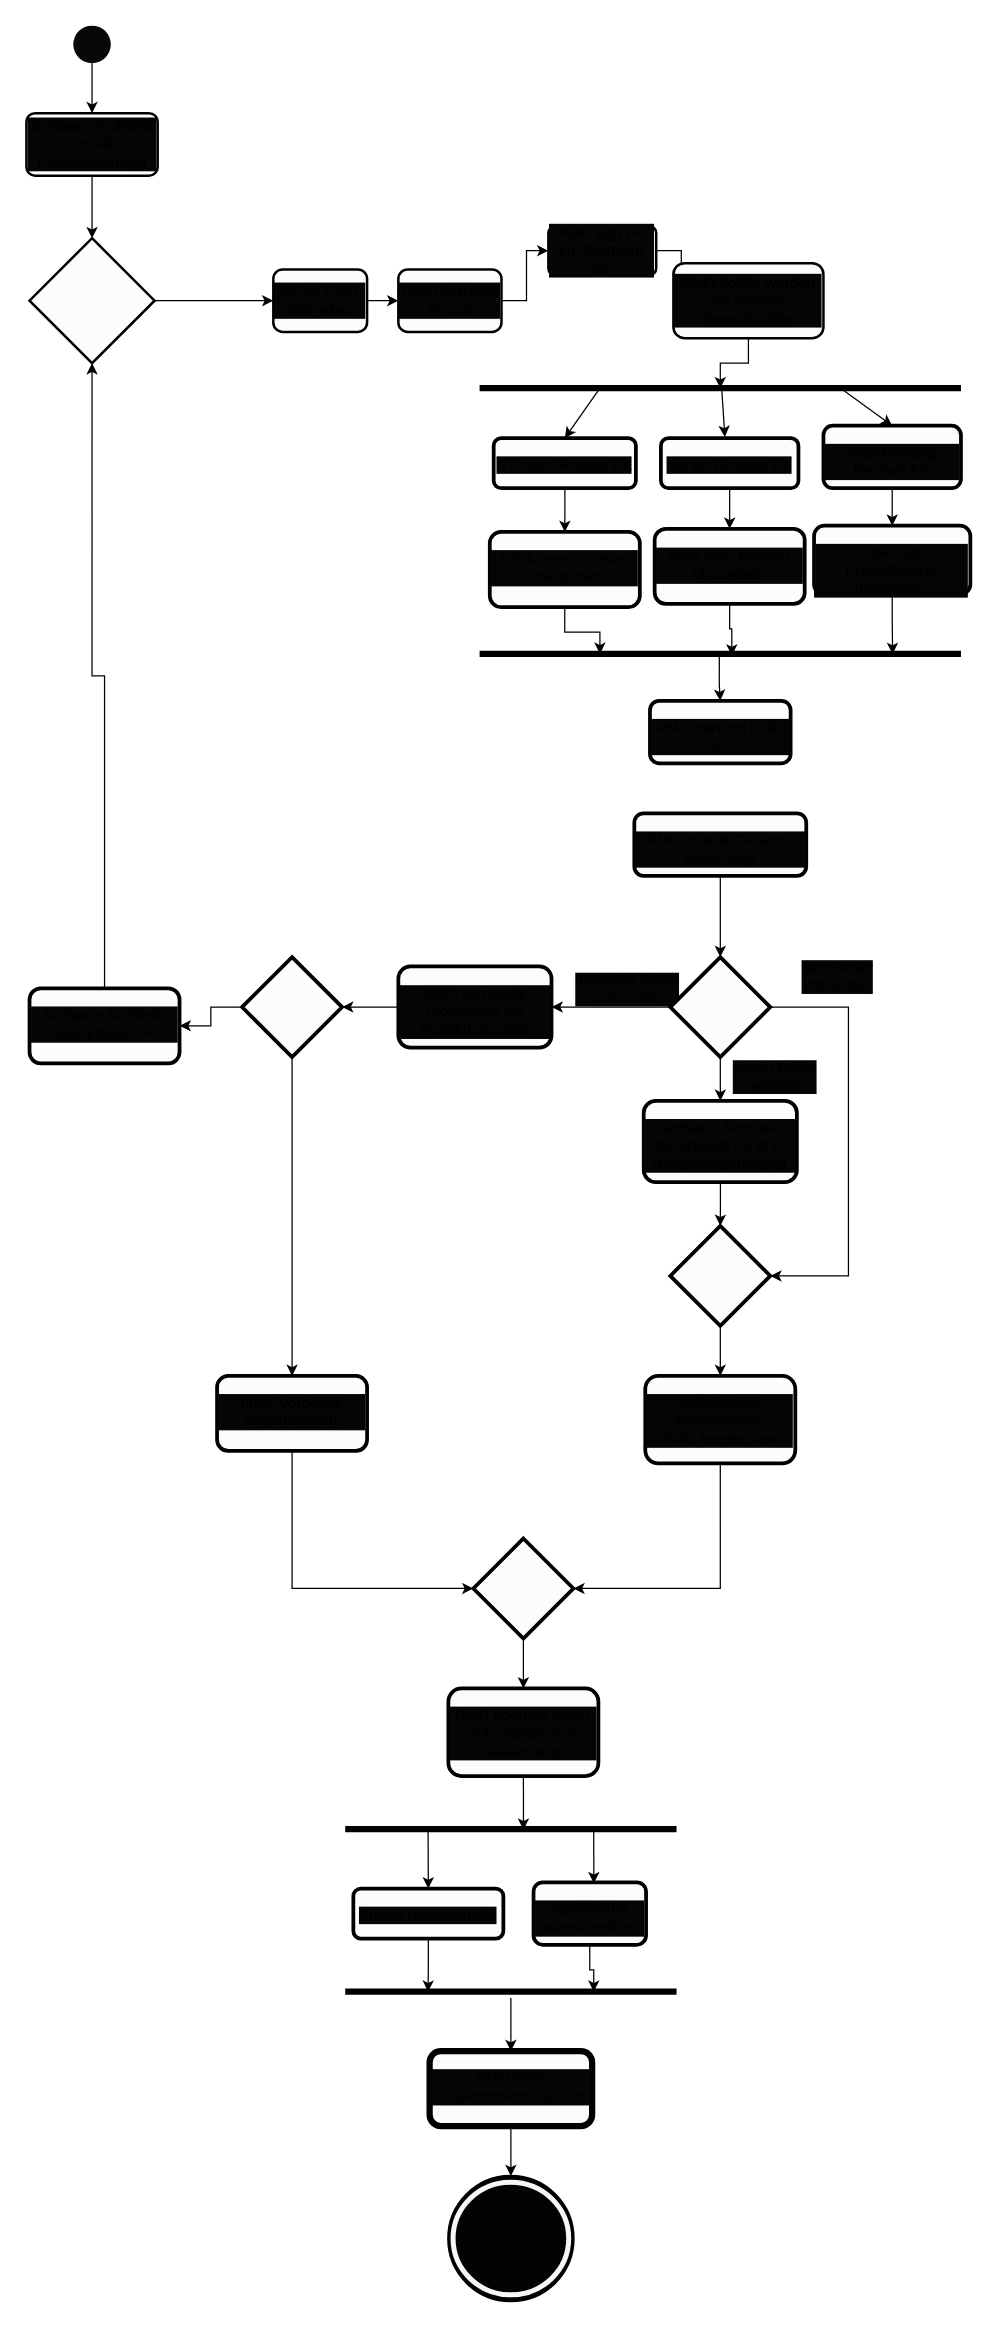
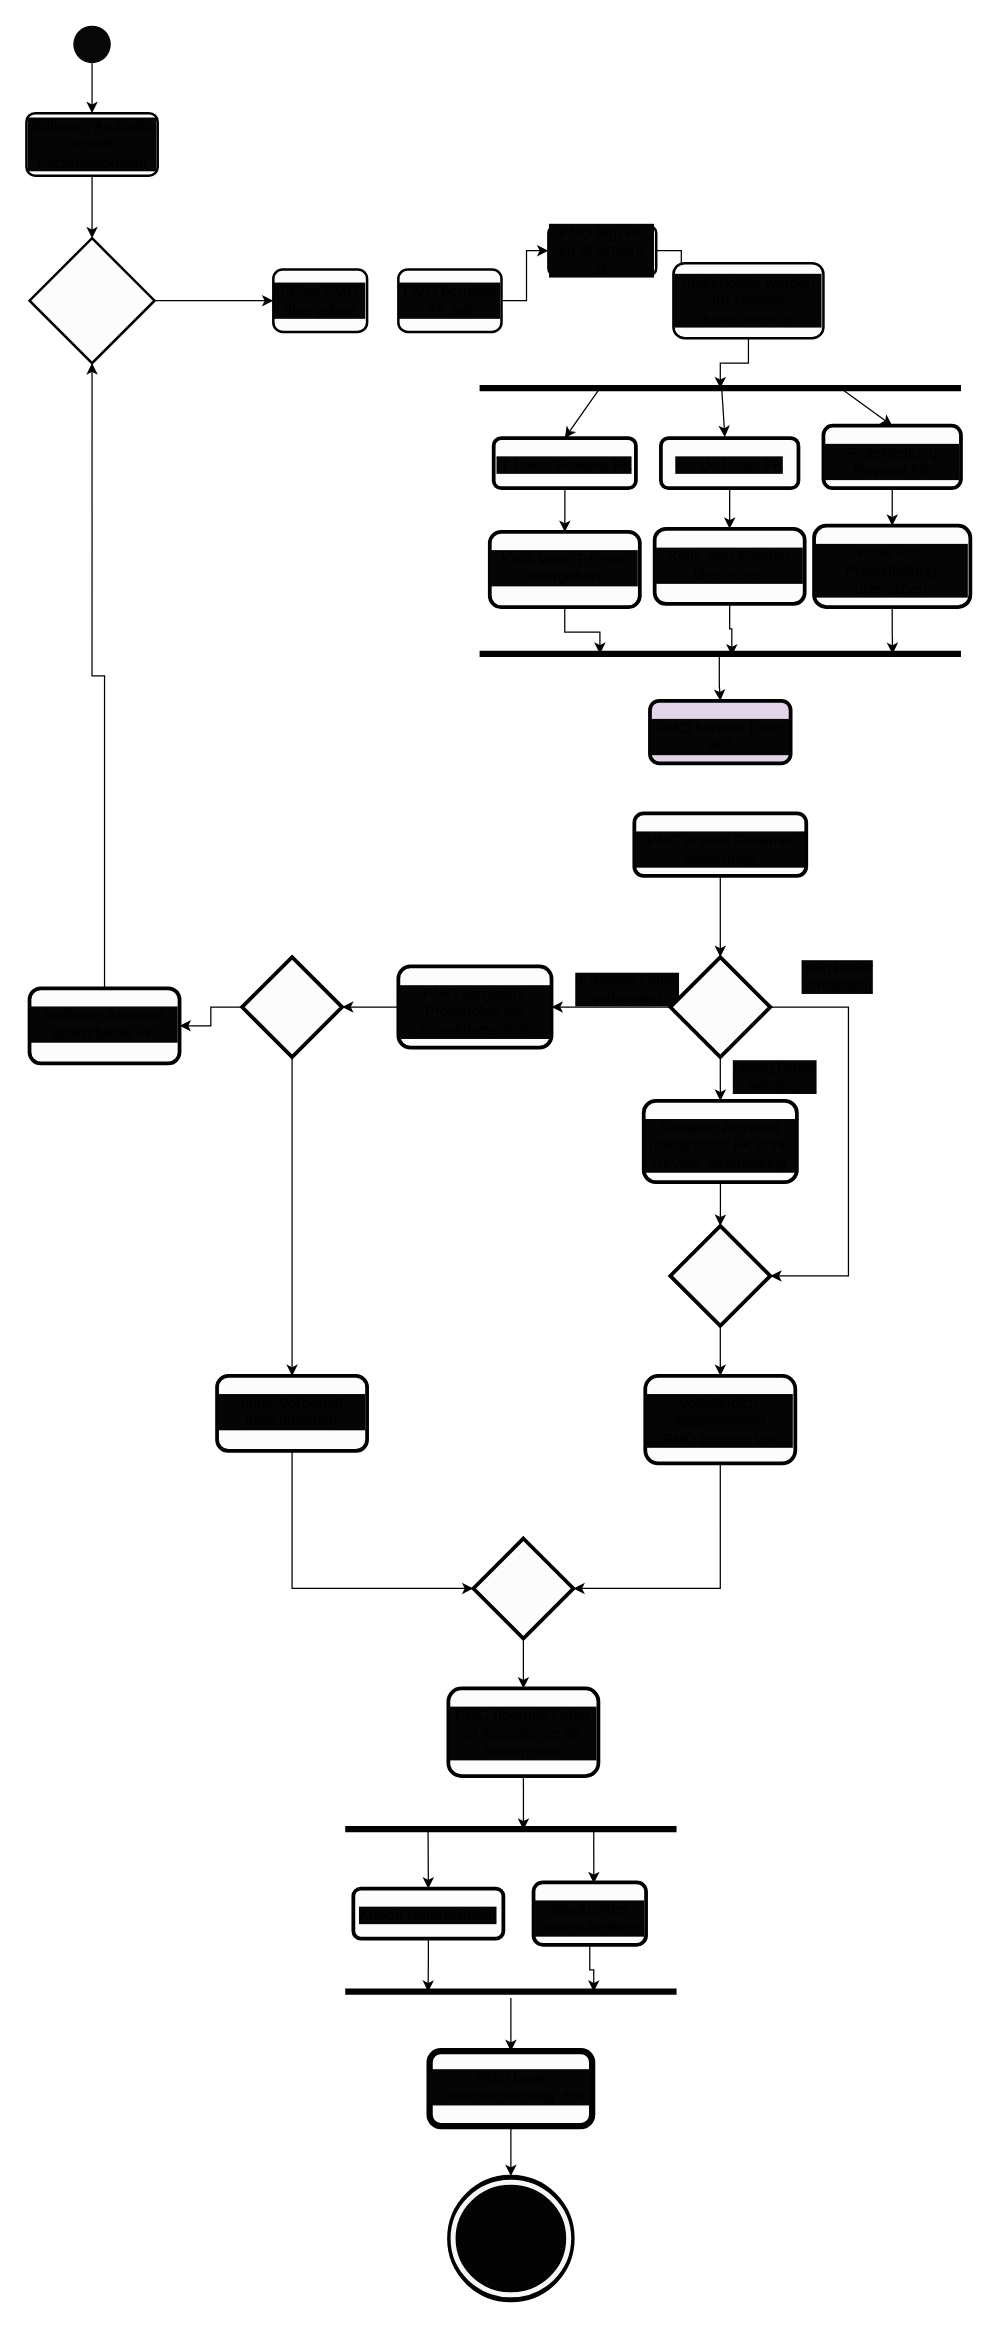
(387, 301) -> none
(729, 466) -> (729, 466)
(892, 560) -> (892, 566)
(720, 732) -> (720, 732)
